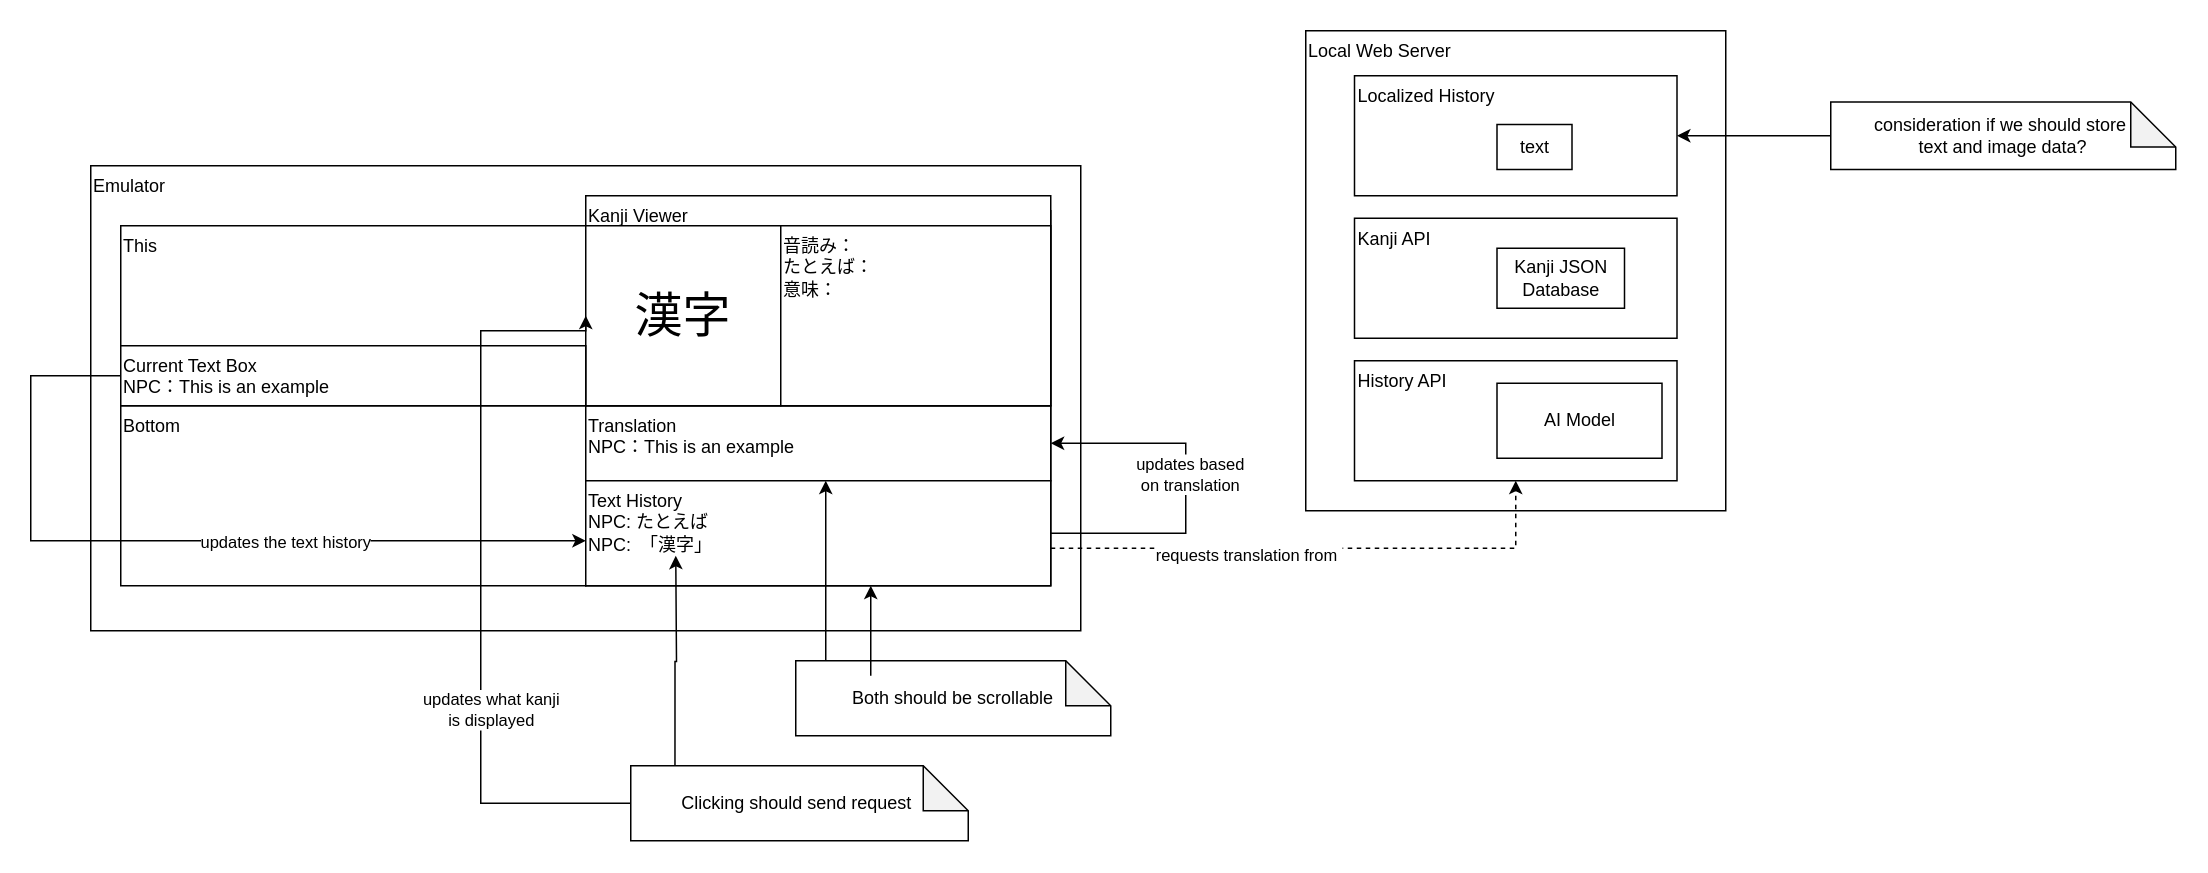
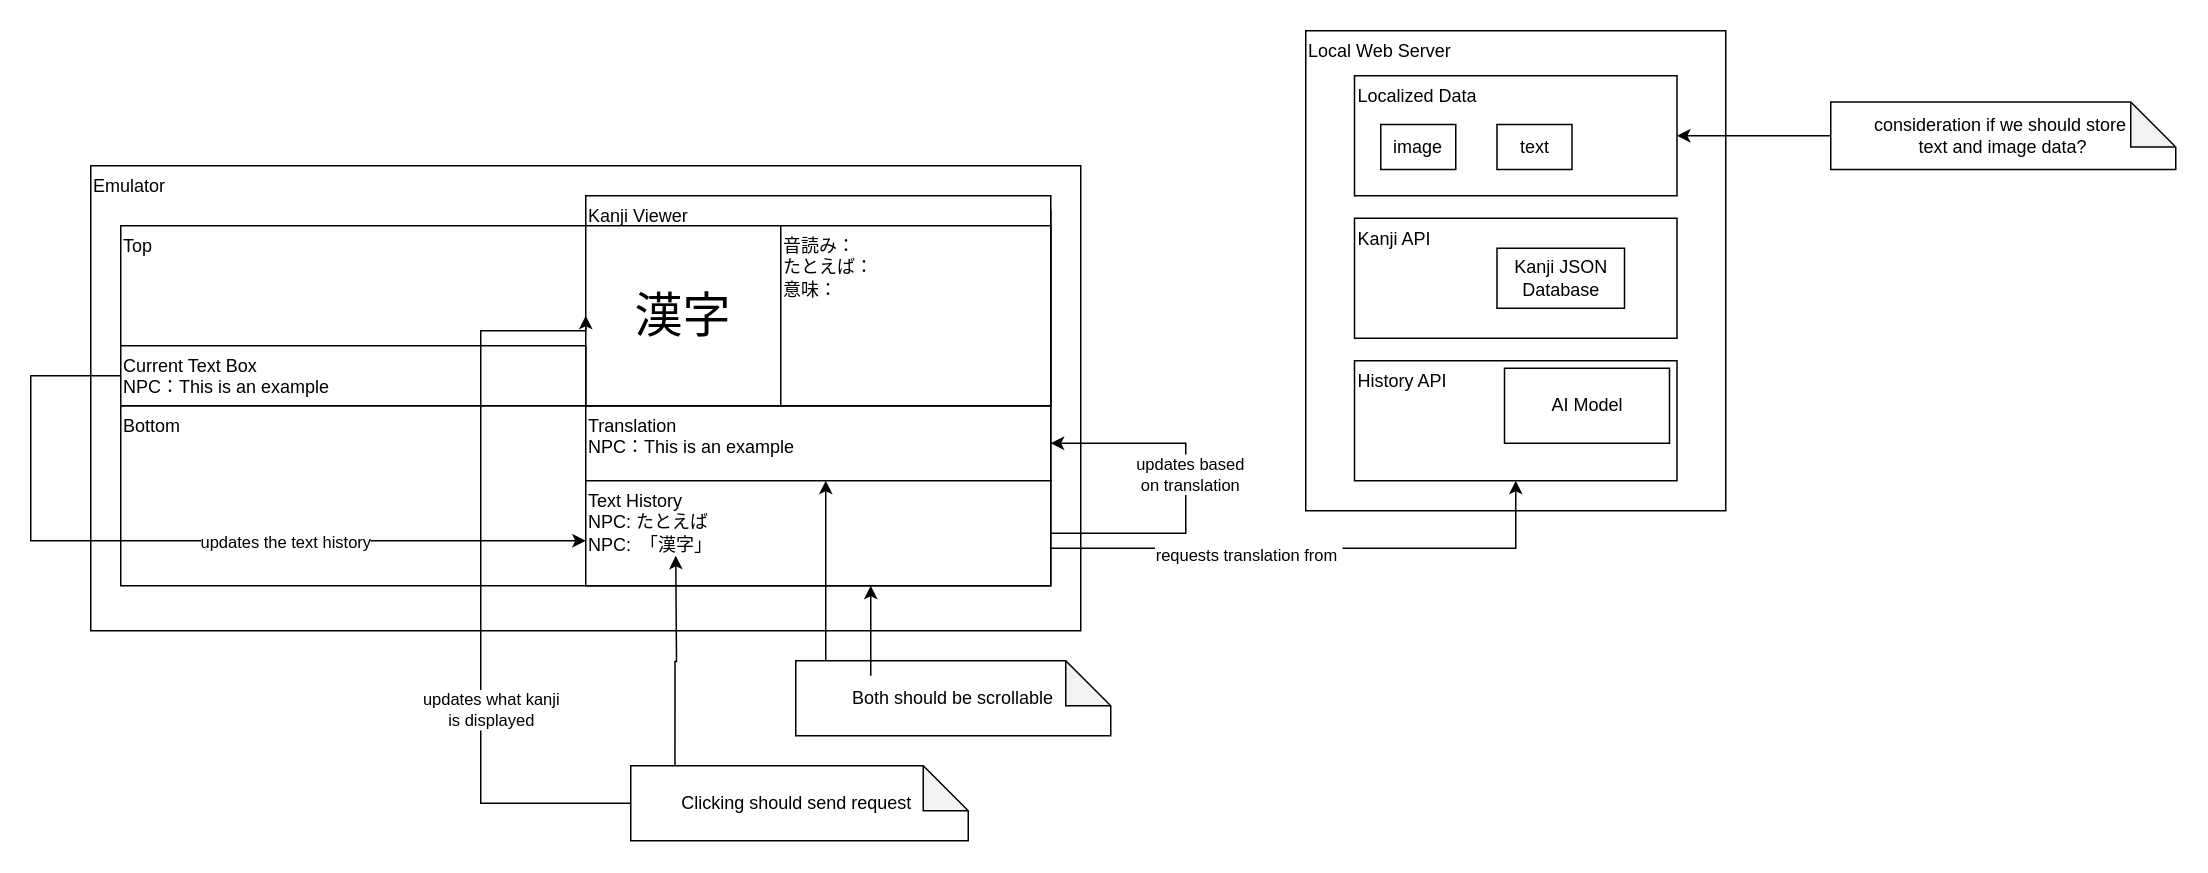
(1435, 97) -> (1422, 97)
none -> (1418, 147)
(142, 247) -> (139, 247)
(1580, 421) -> (1587, 406)
(1457, 548) -> (1457, 548)
